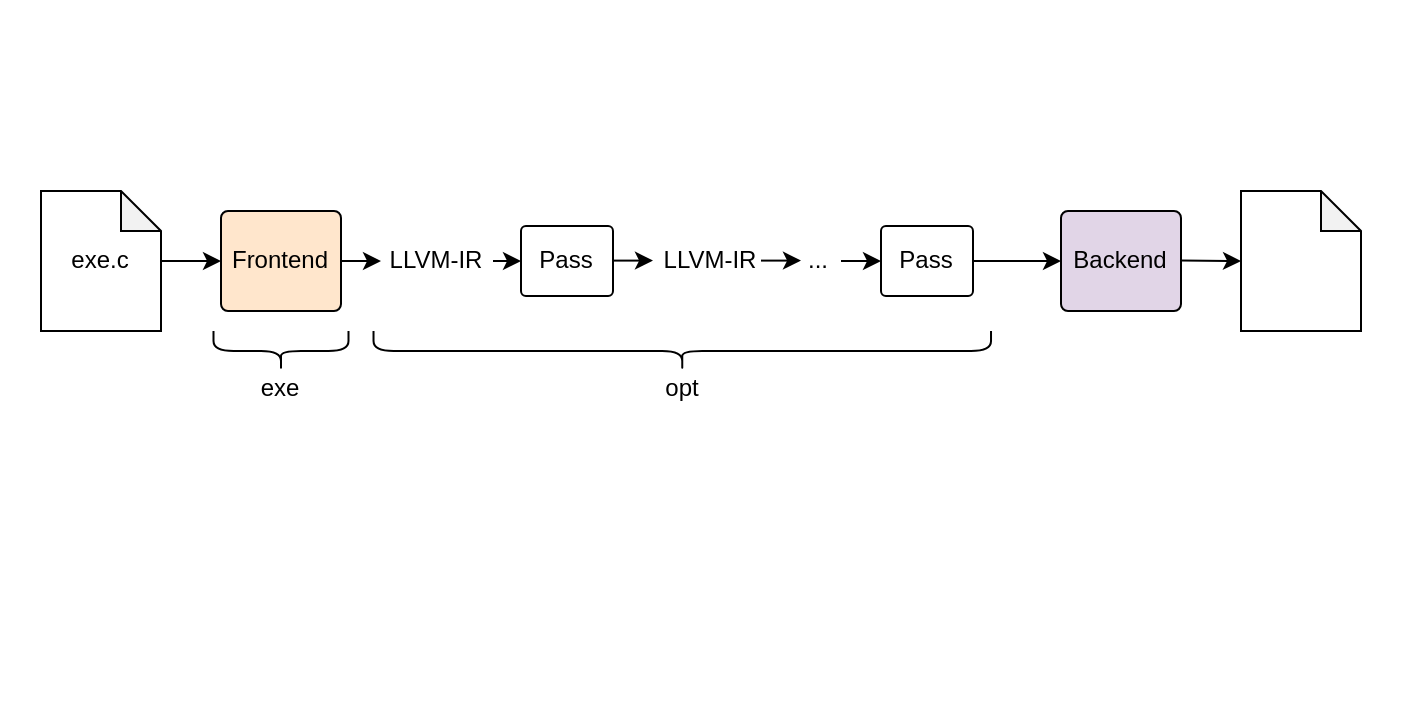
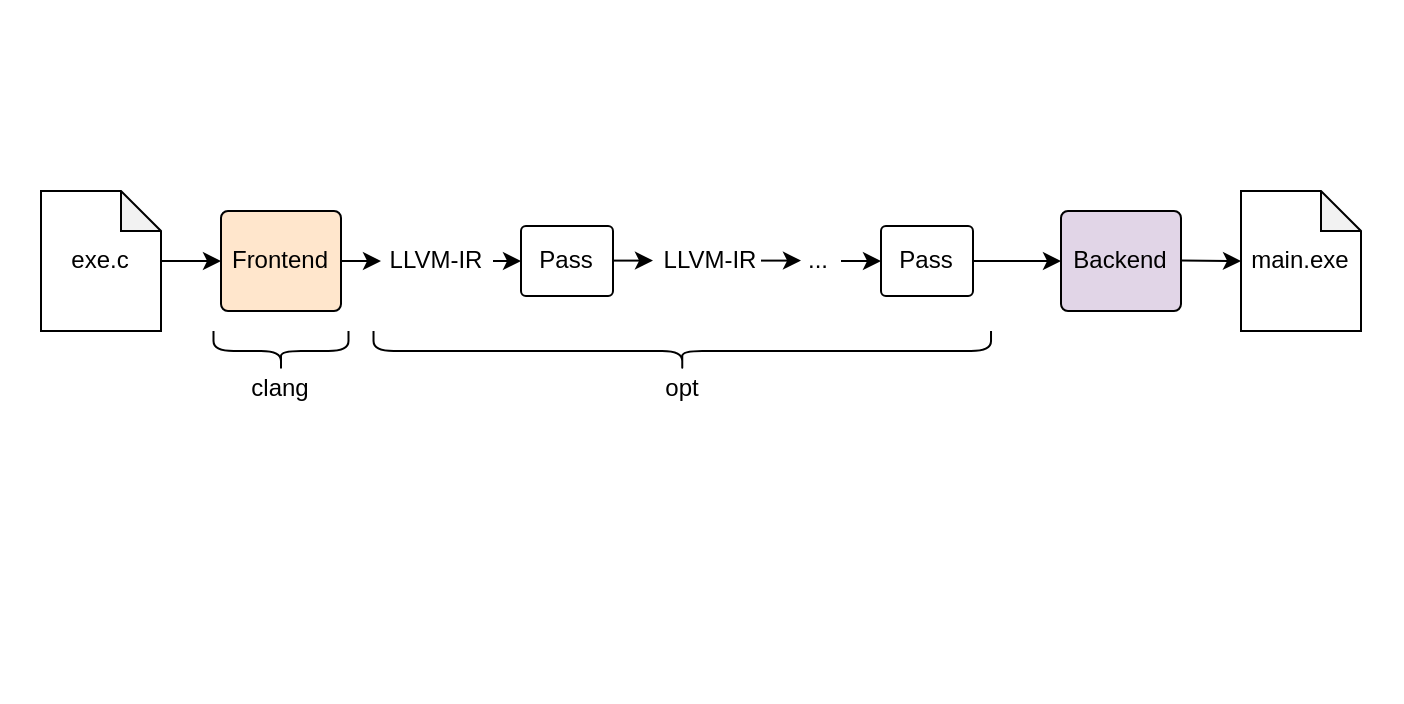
none -> (1301, 261)
(281, 389) -> (281, 389)
